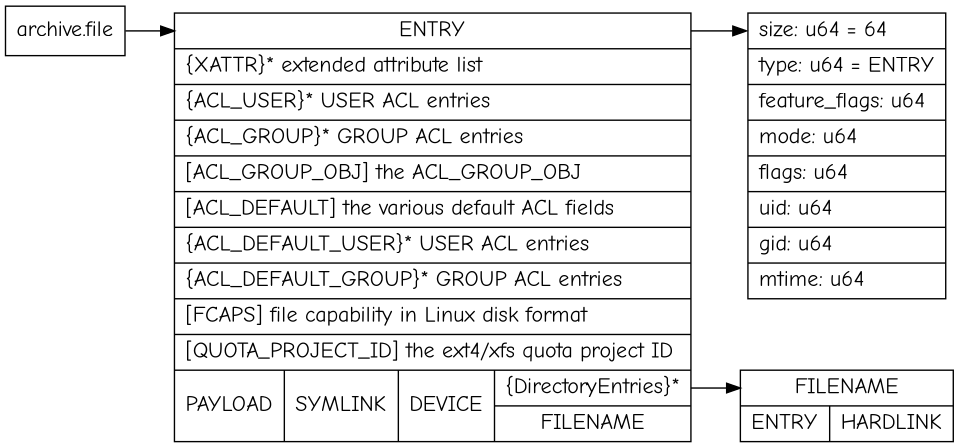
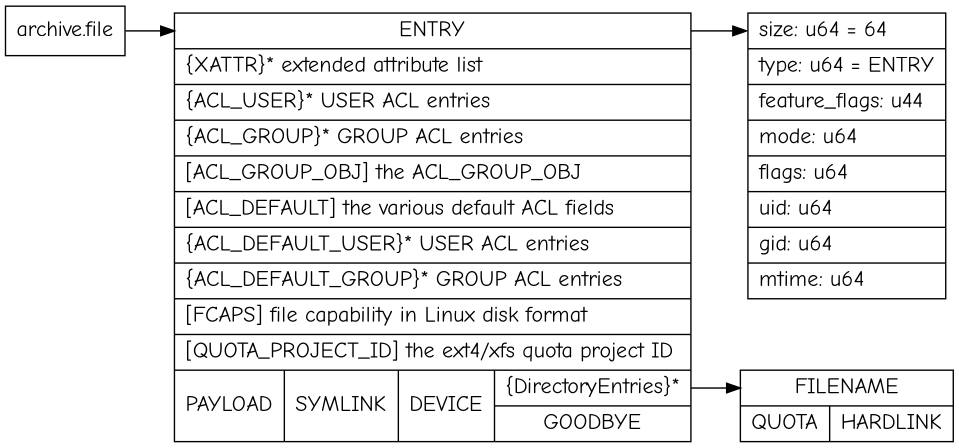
(842, 101) -> (841, 101)
(593, 422) -> (593, 422)
(785, 422) -> (785, 422)
